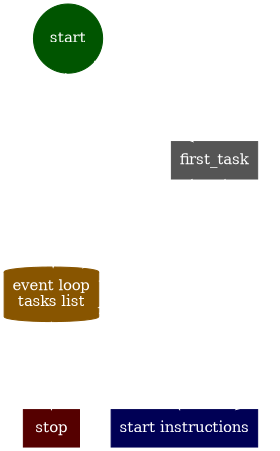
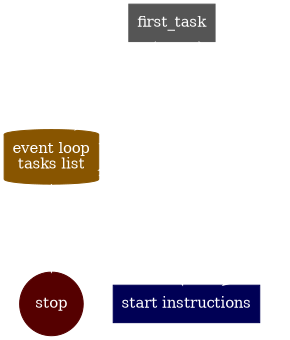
(68, 39) -> none
(51, 428) -> (51, 304)
